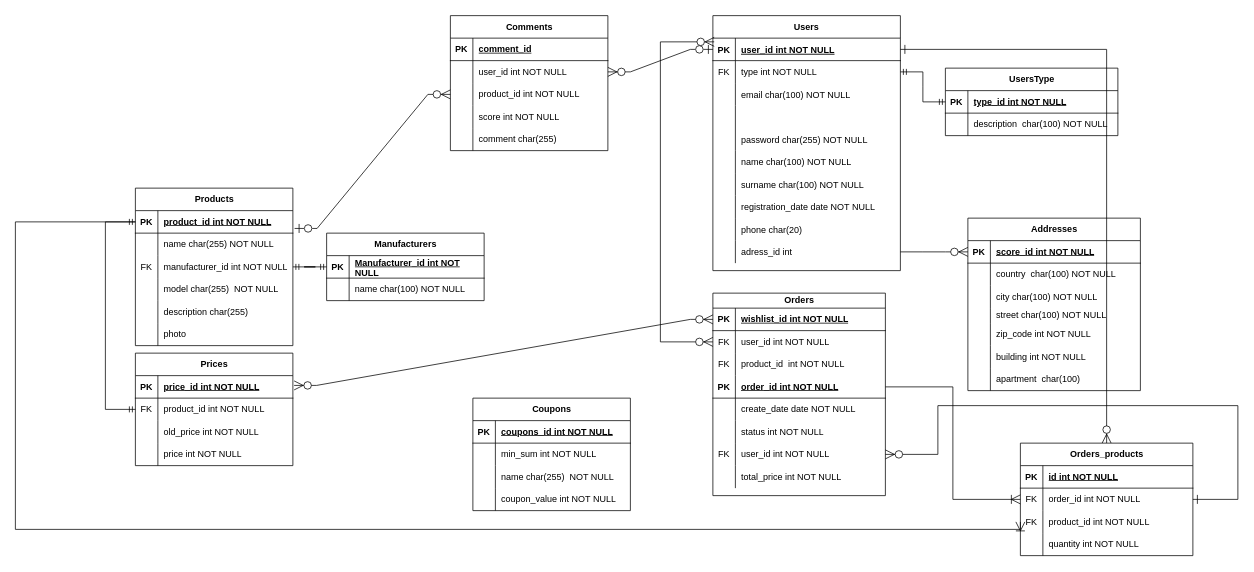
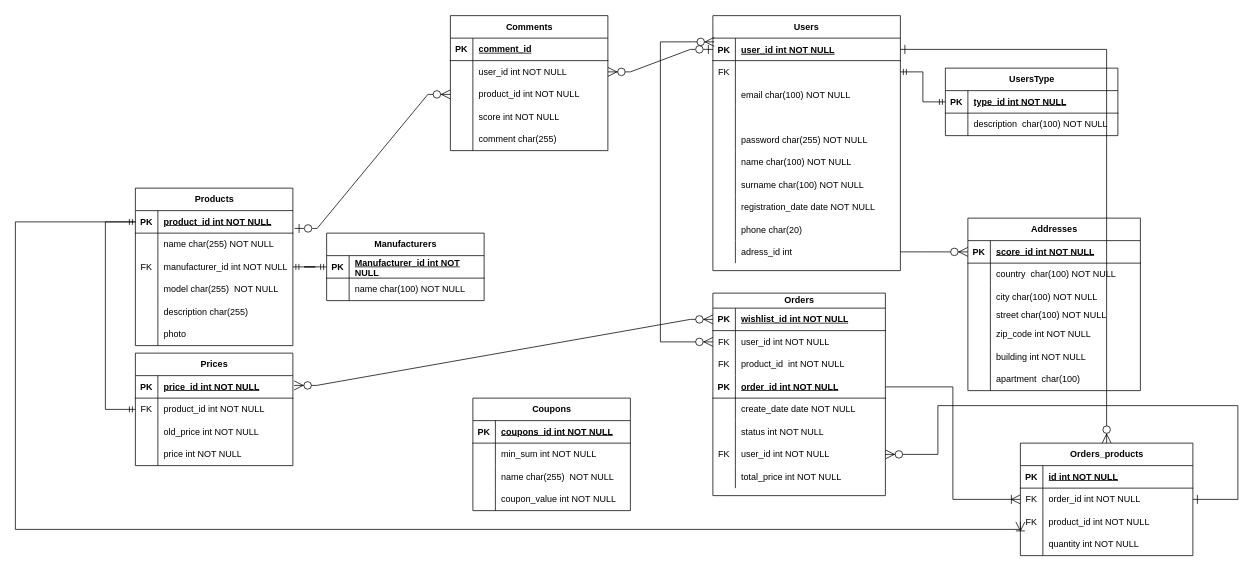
(818, 72) -> none
